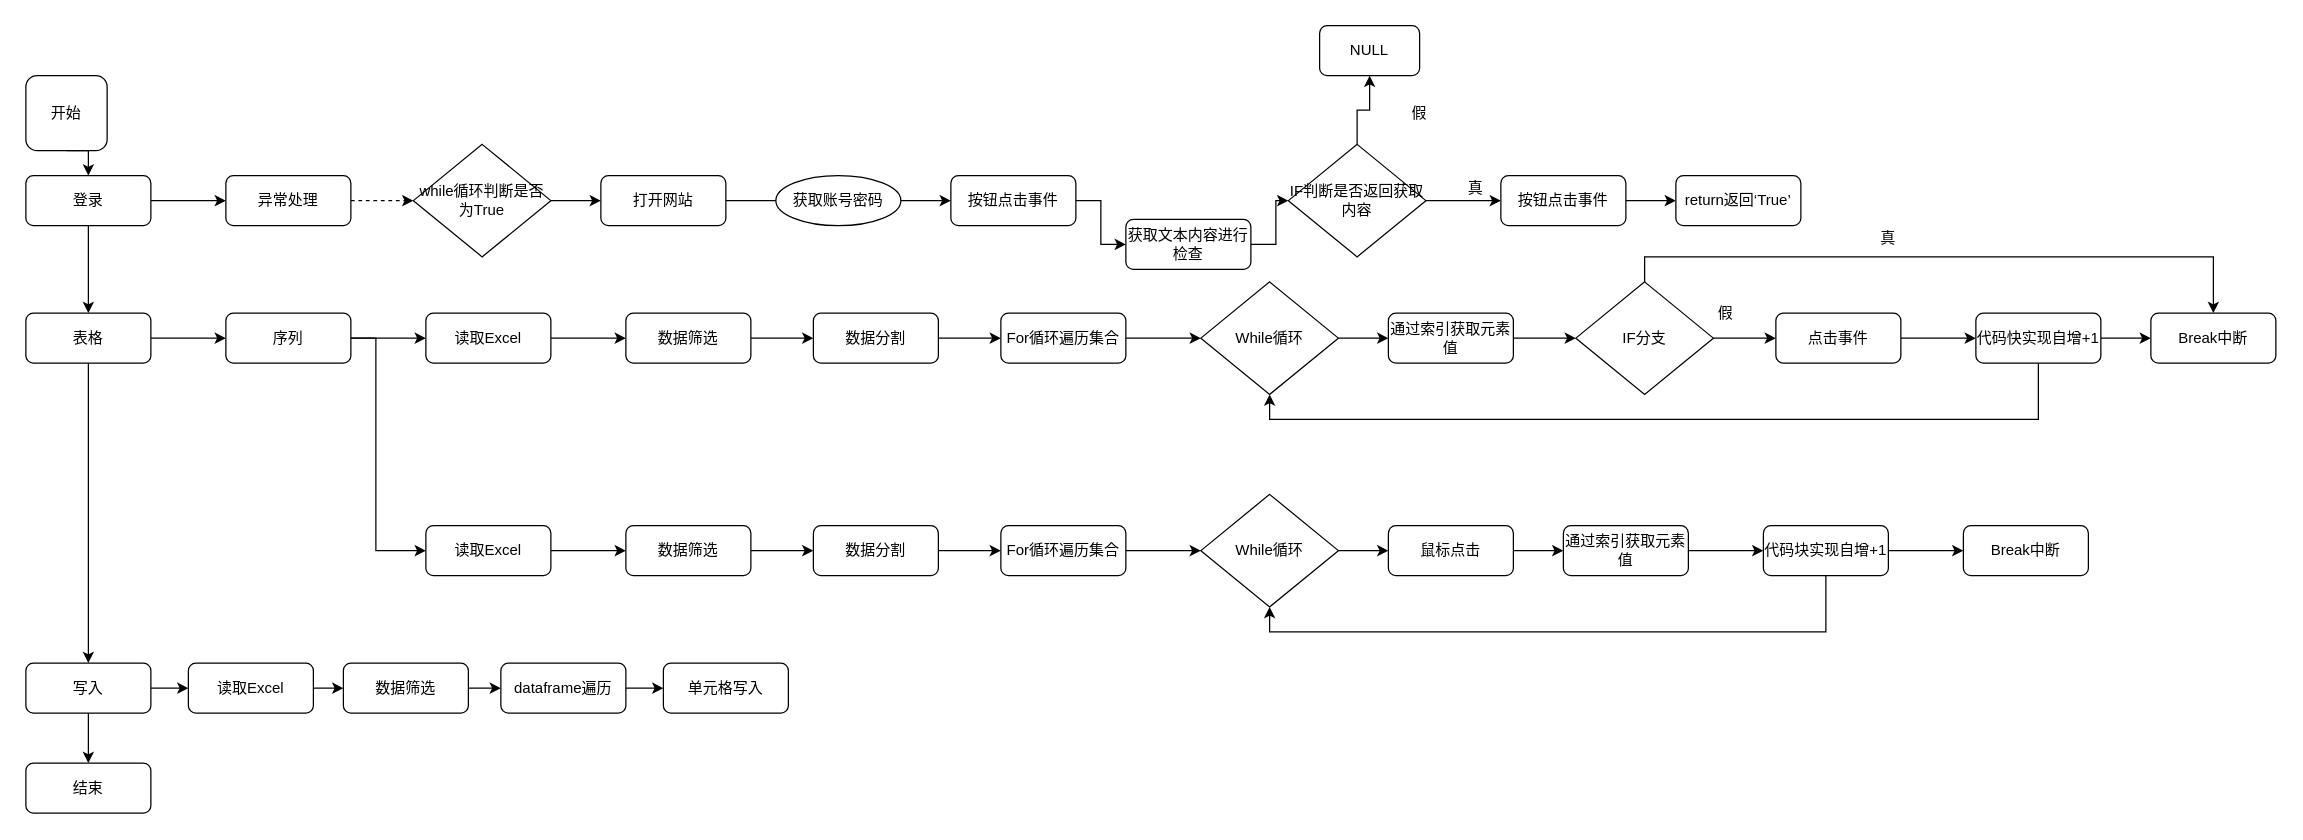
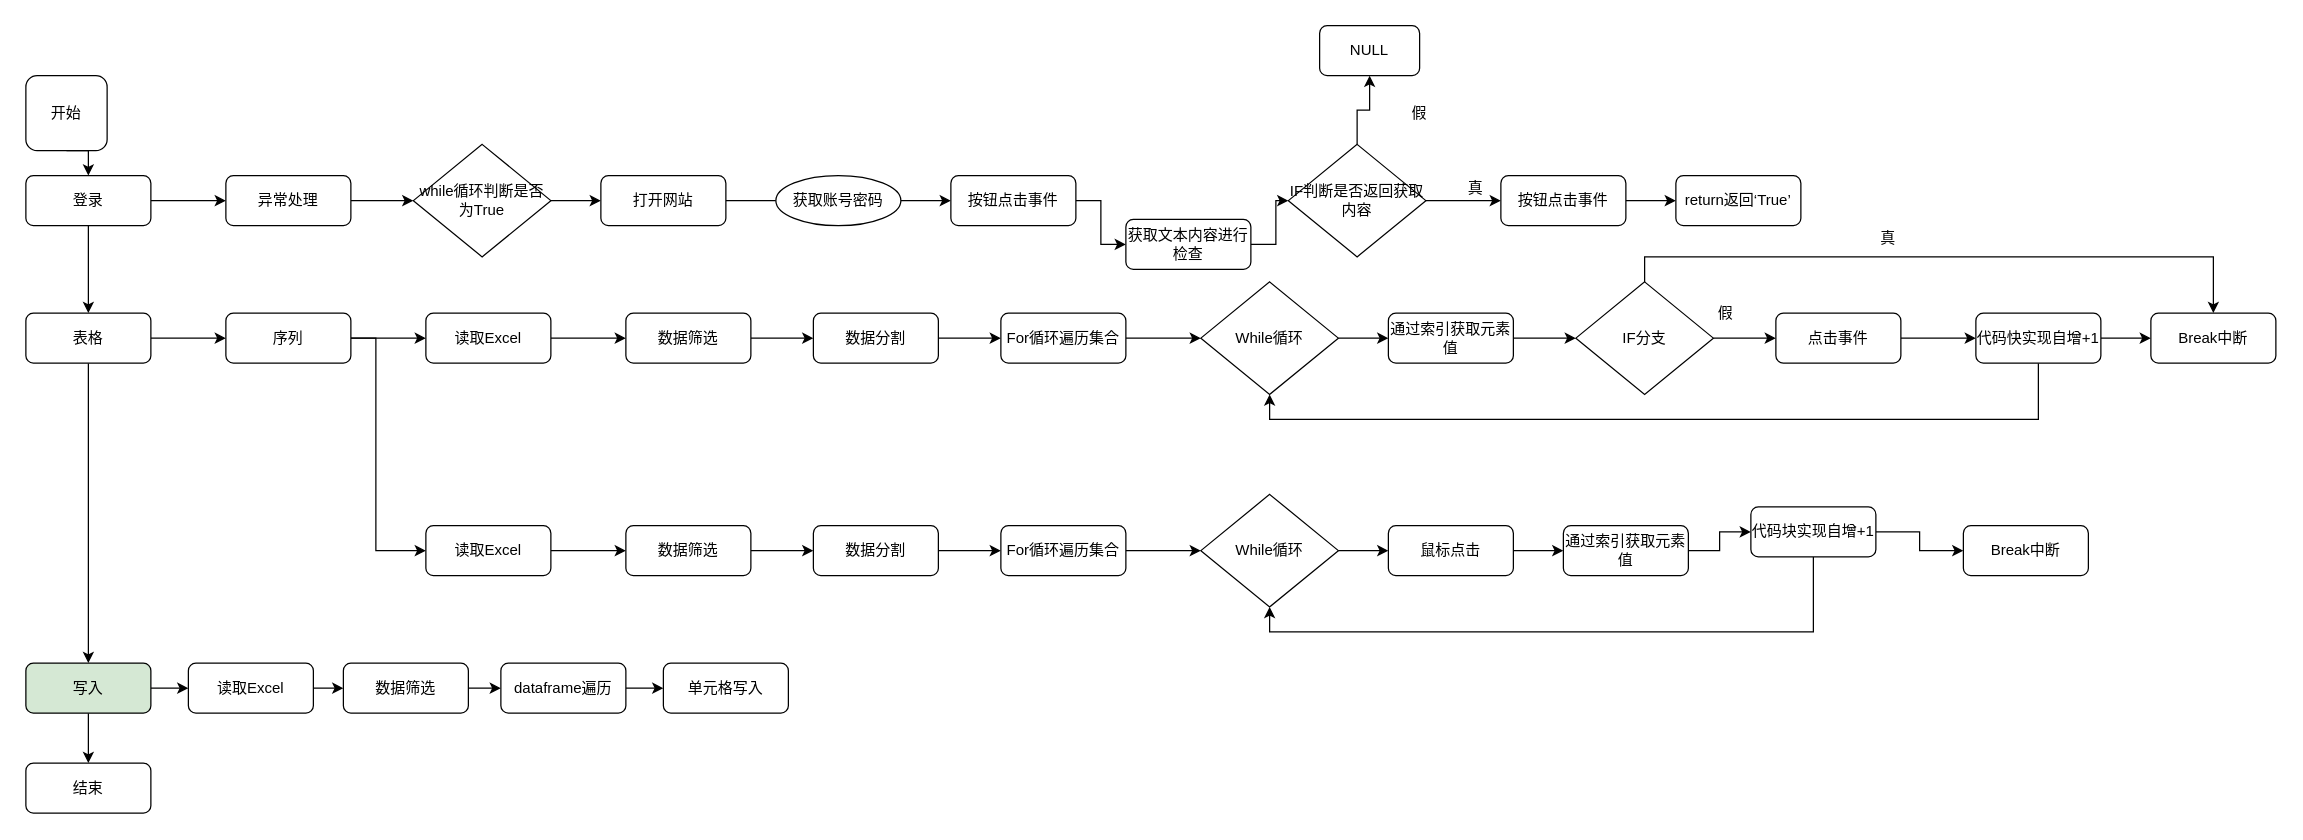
(378, 201) -> (378, 201)
(1826, 551) -> (1813, 532)
(88, 688) -> (88, 688)
